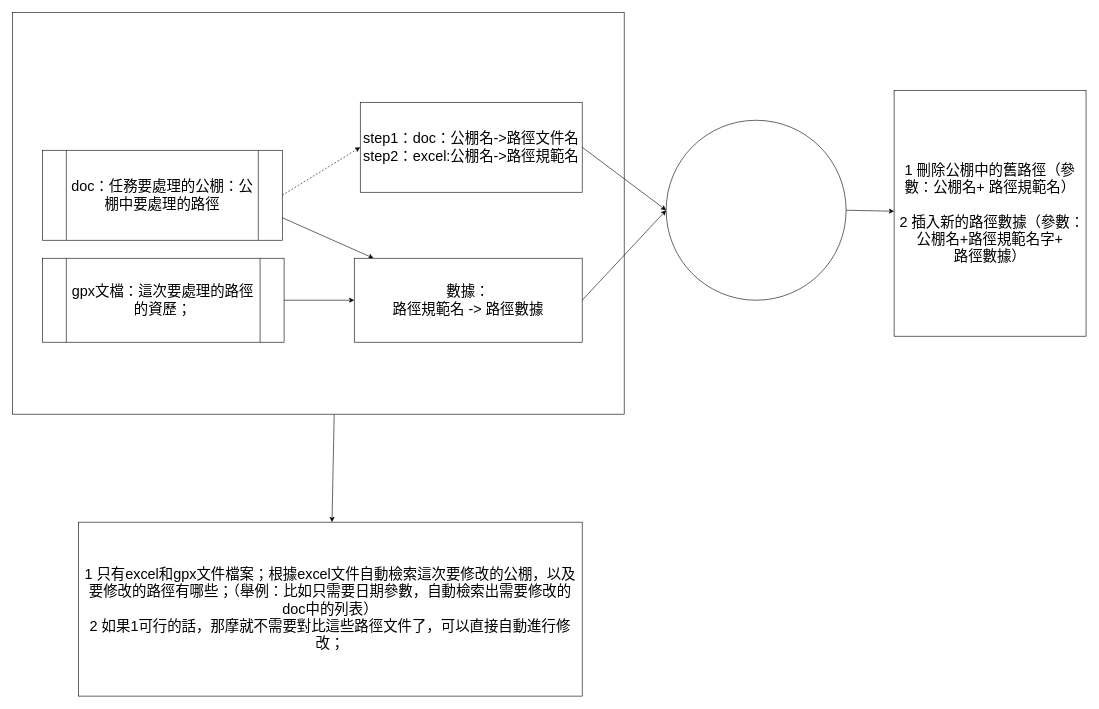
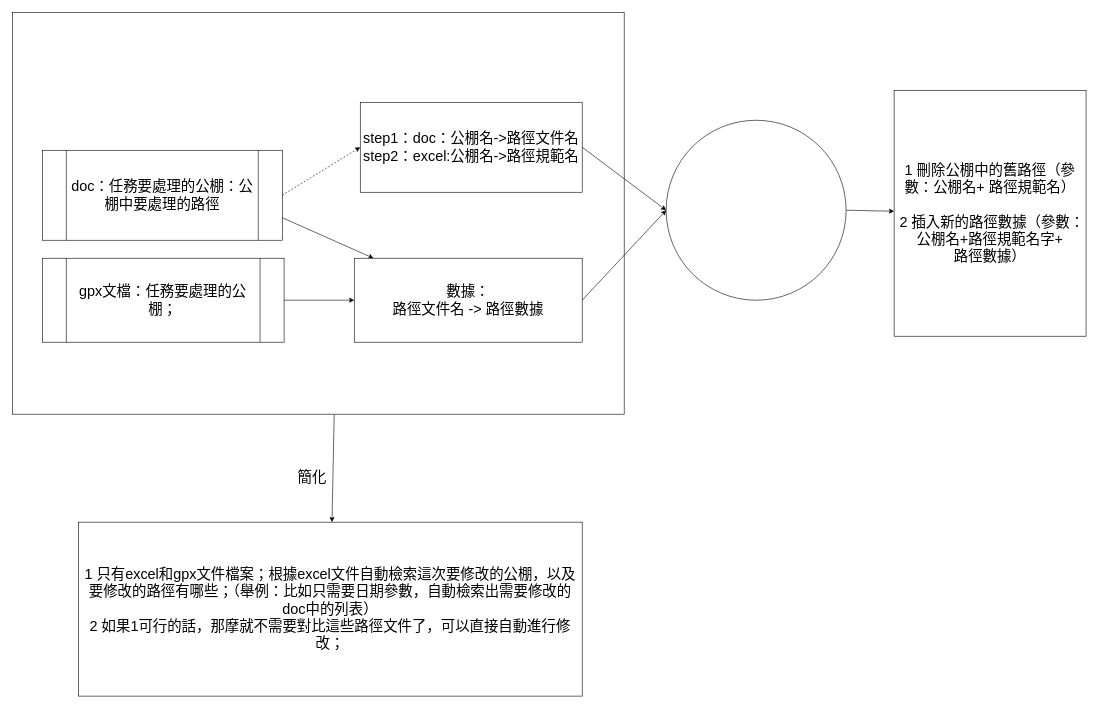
(163, 300) -> (163, 300)
(468, 300) -> (468, 300)
none -> (312, 477)
